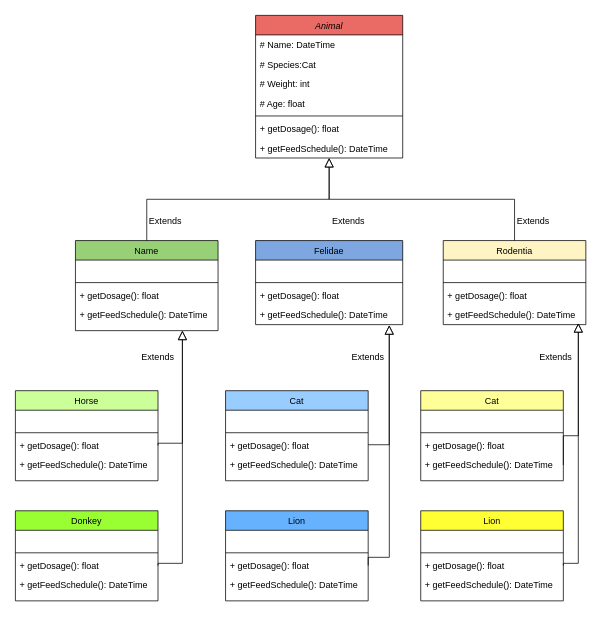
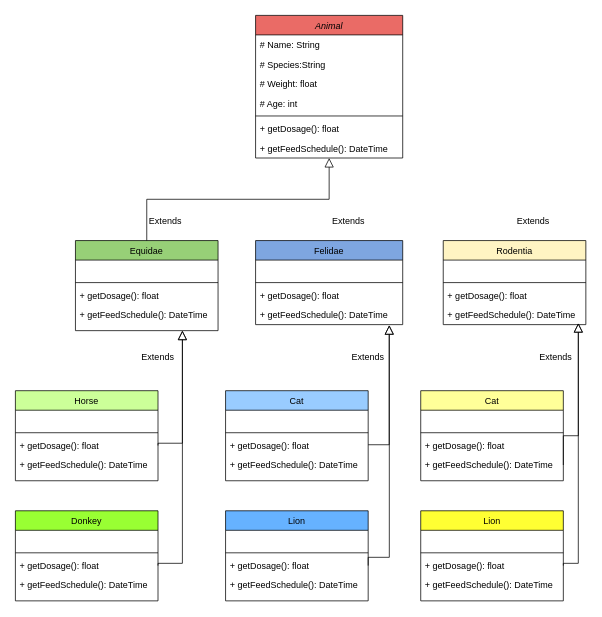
(295, 45) -> (290, 45)
(289, 65) -> (295, 65)
(286, 84) -> (291, 84)
(285, 104) -> (280, 104)
(443, 199) -> none
(146, 251) -> (146, 251)
